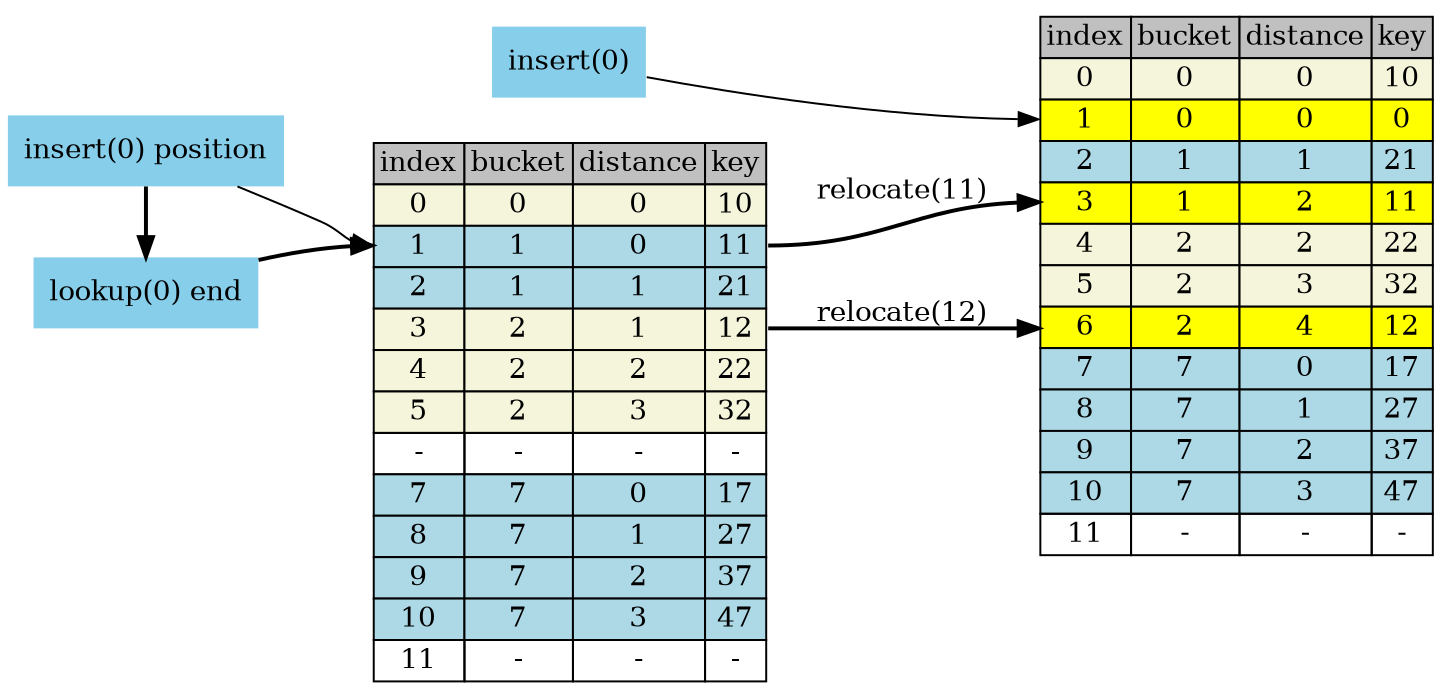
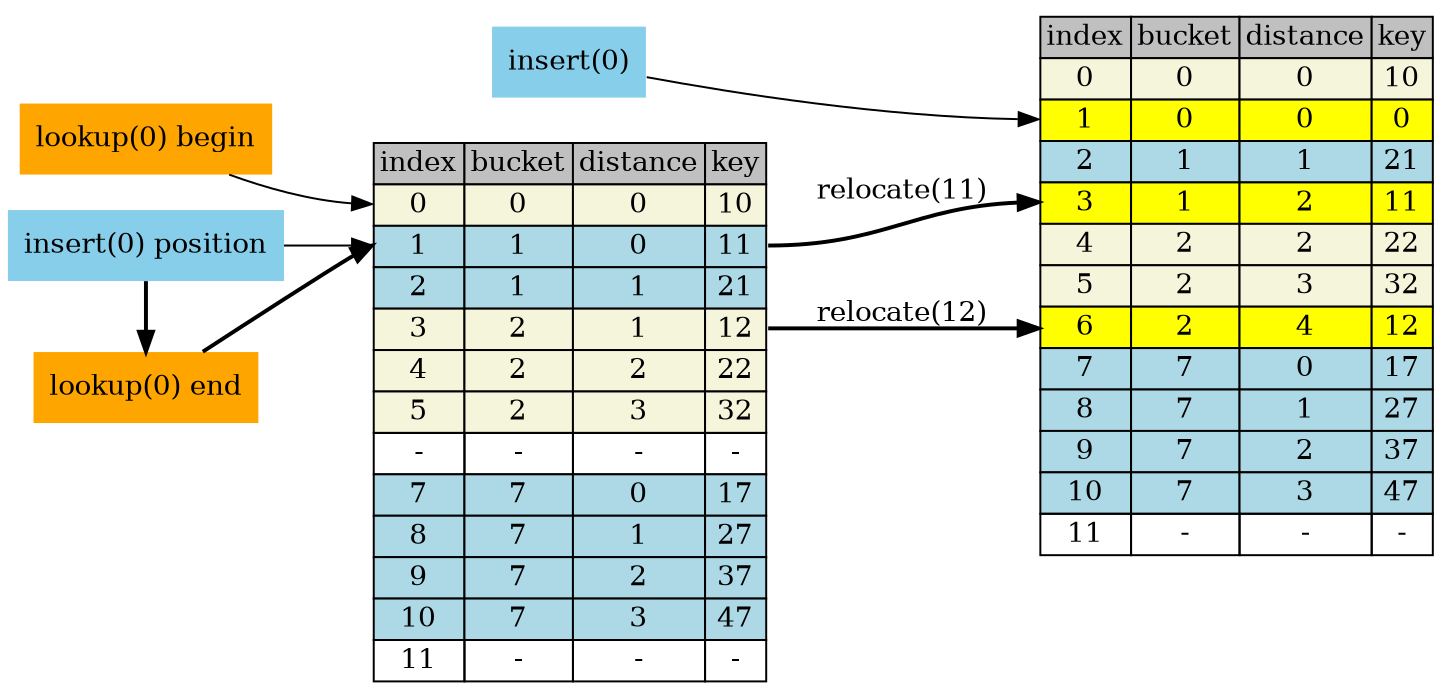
none -> (146, 139)
(146, 293) -> (146, 388)
